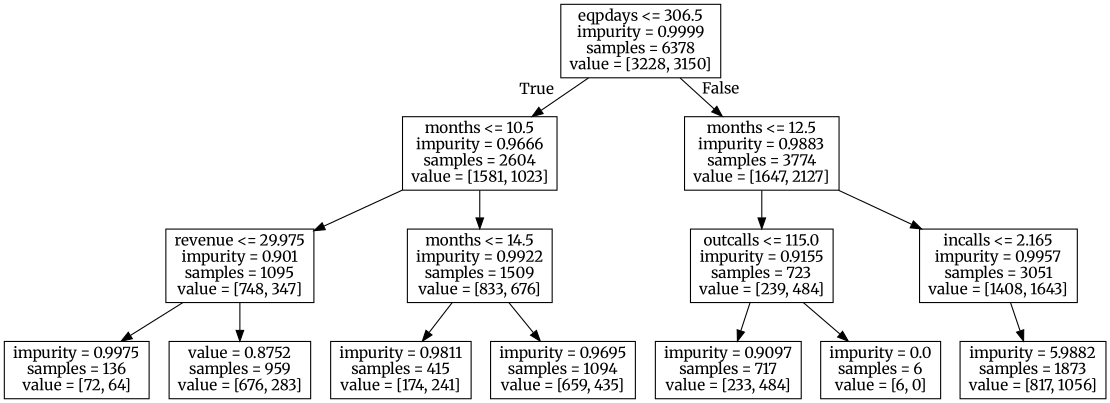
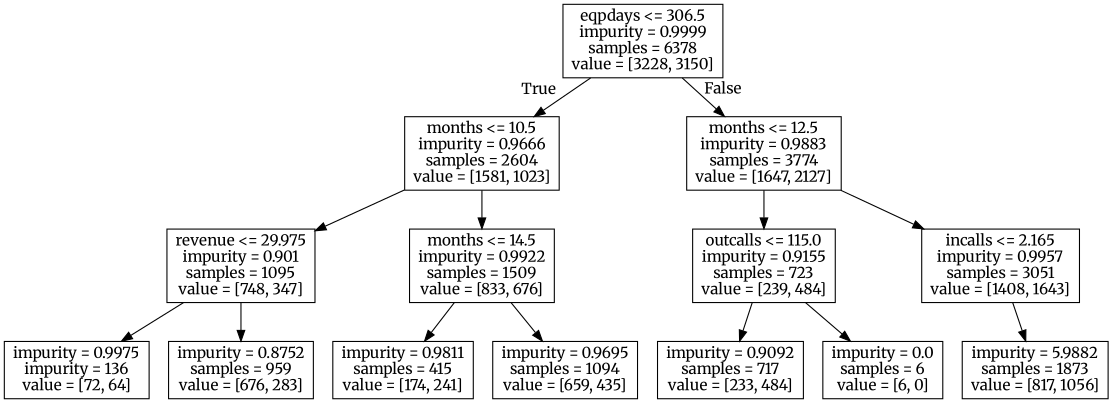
(77, 370) -> (77, 370)
(240, 370) -> (241, 370)
(728, 370) -> (730, 370)
